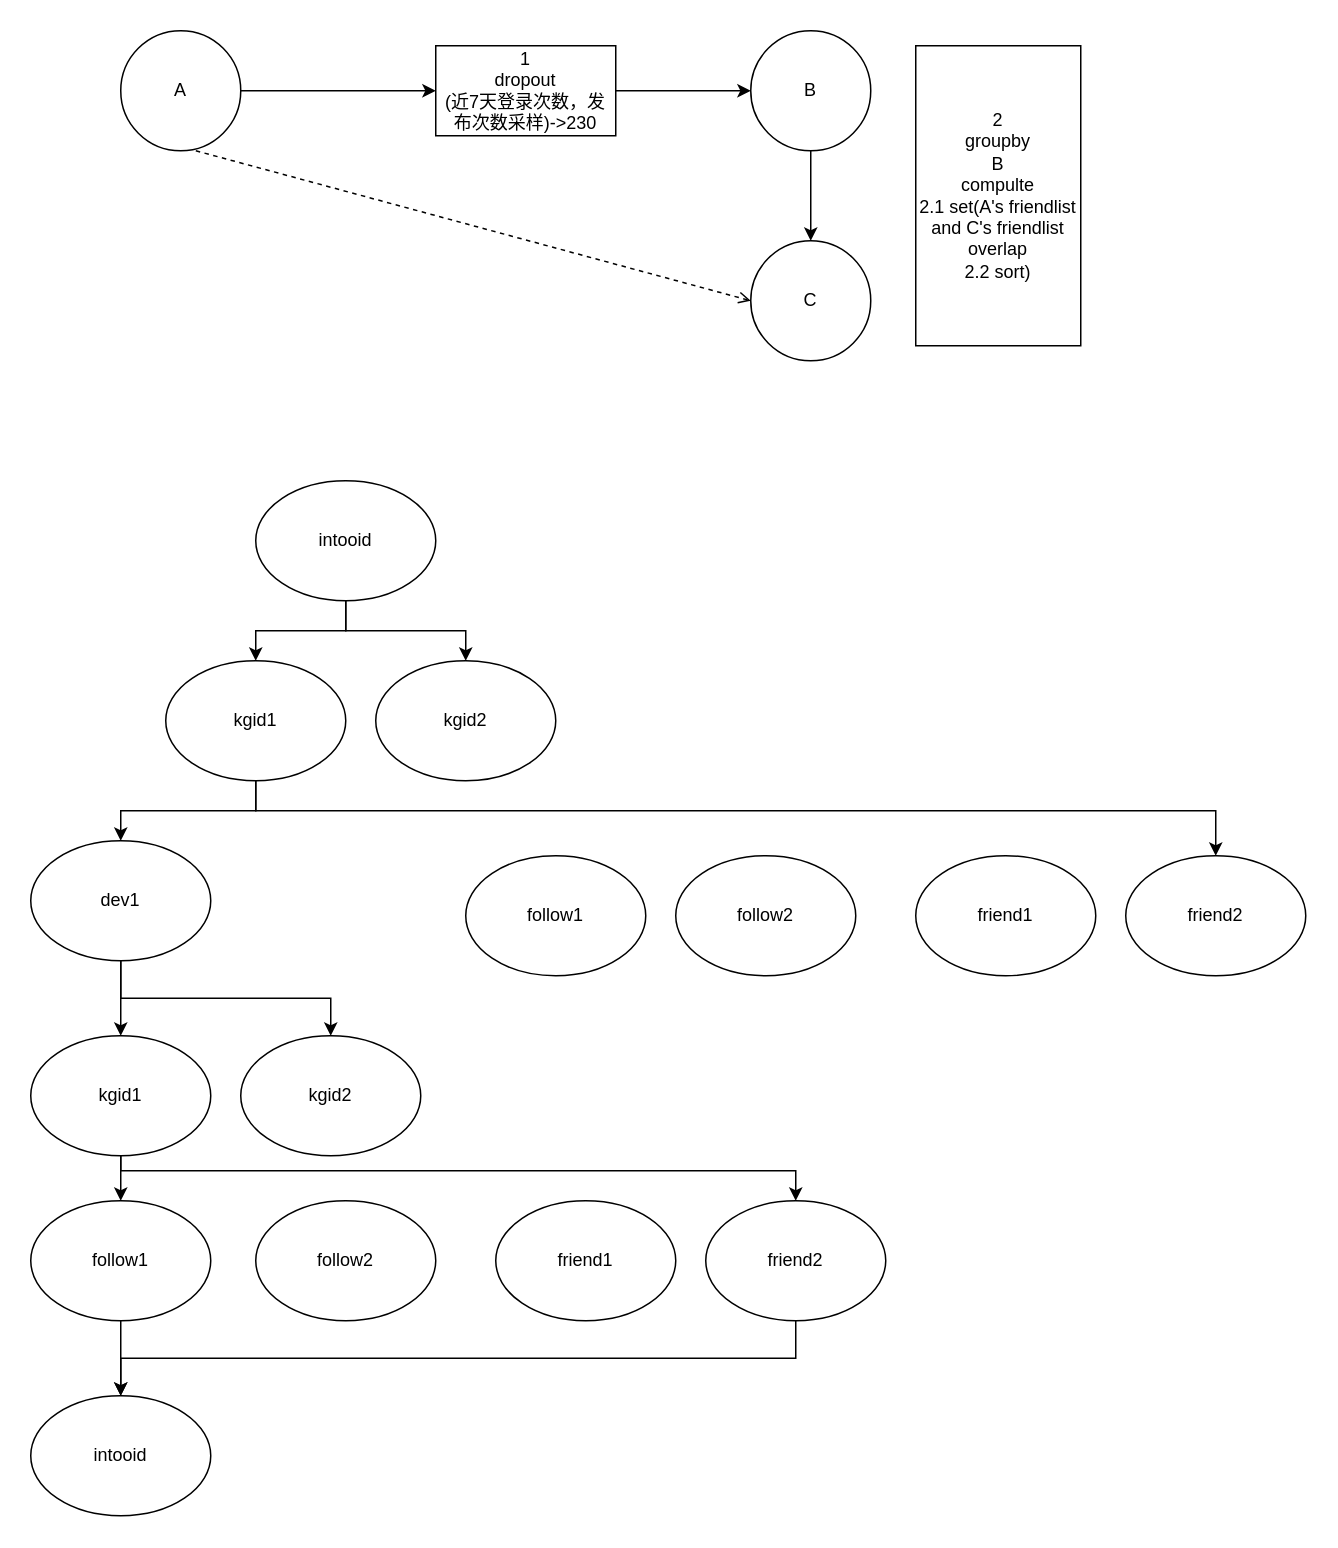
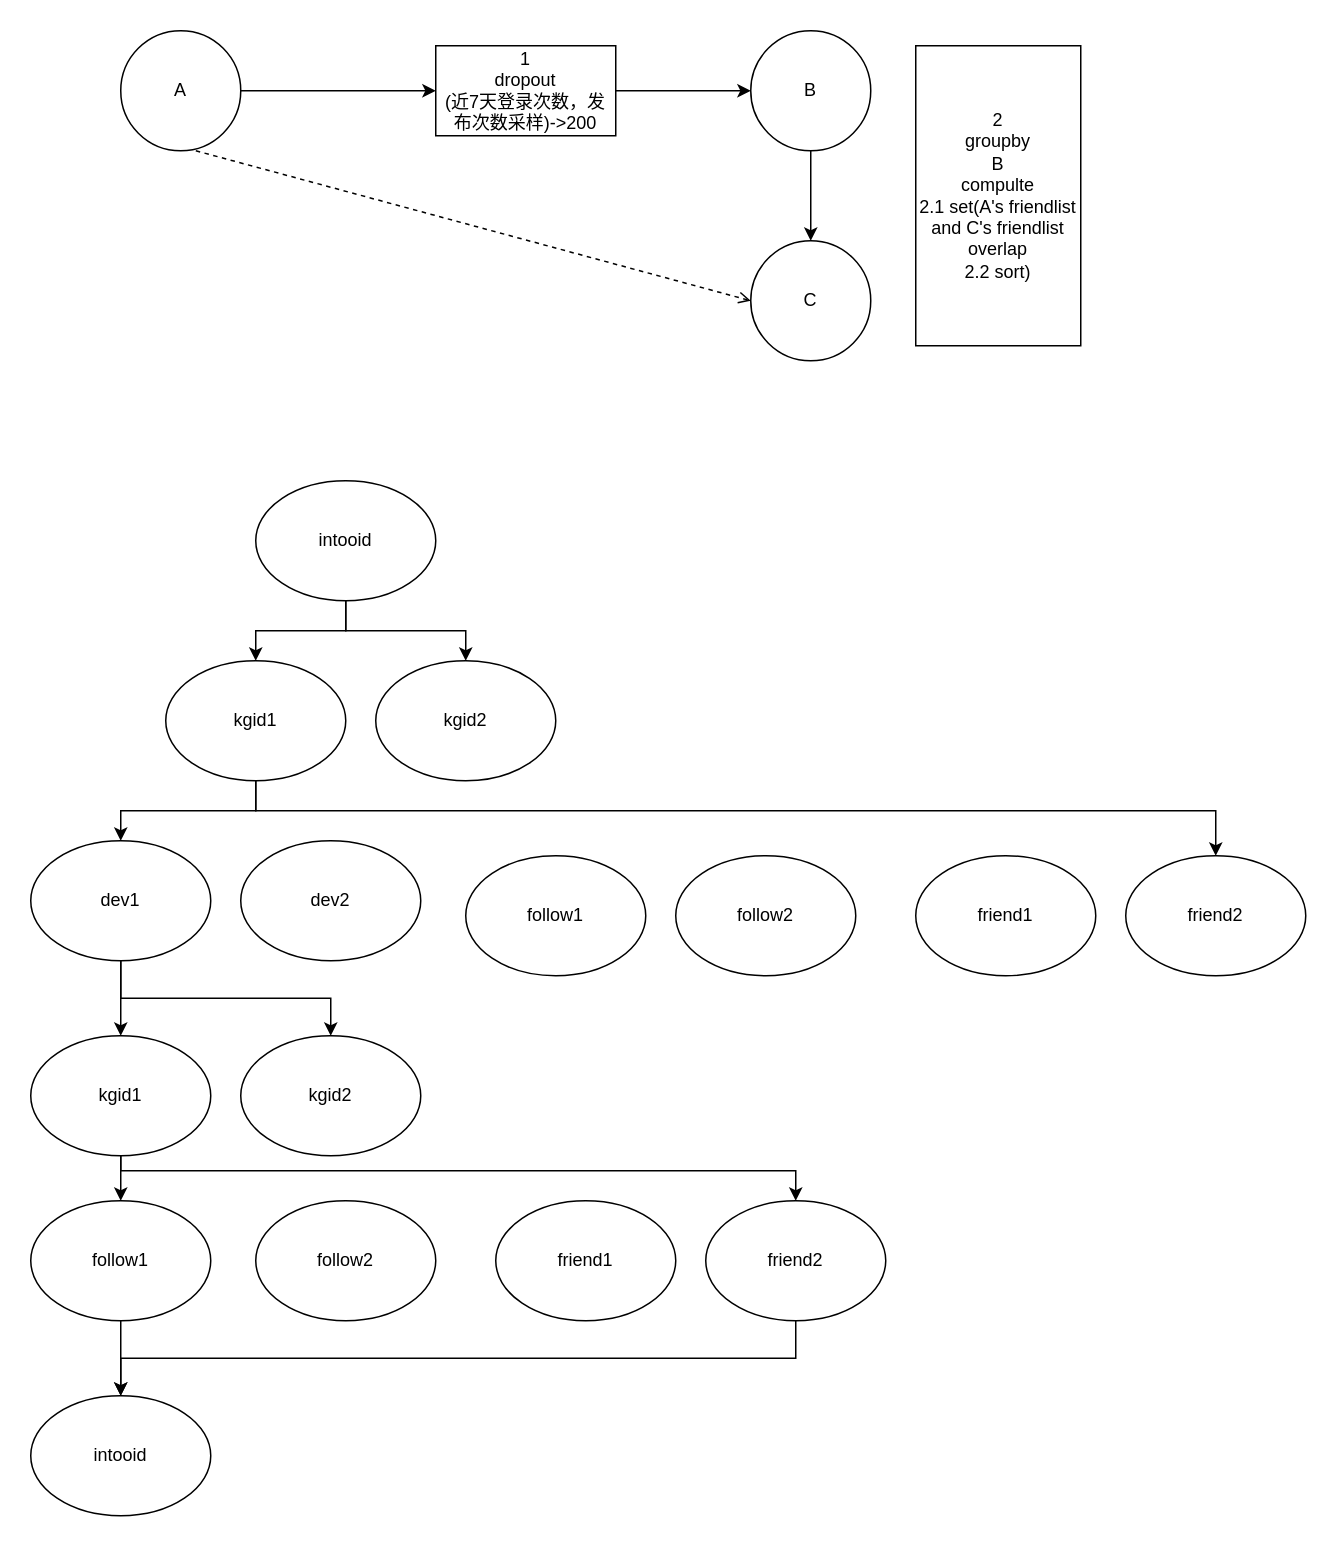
(526, 91) -> (526, 91)
none -> (331, 901)
